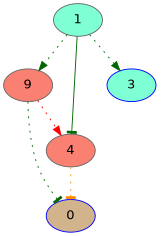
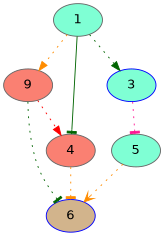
(56, 49) -> (56, 49)
none -> (136, 151)
(71, 216) -> (71, 216)
